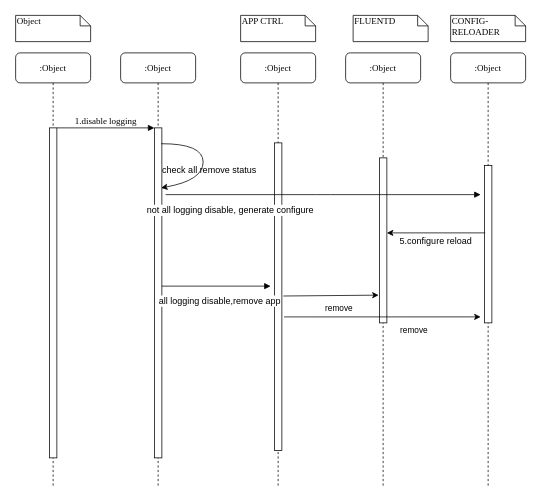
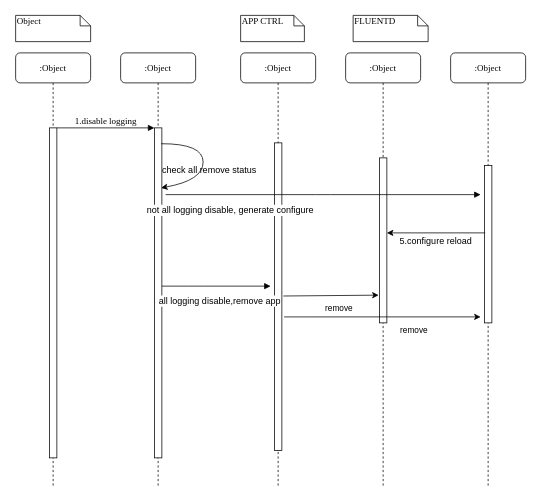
(278, 29) -> (272, 29)
(488, 29) -> none
